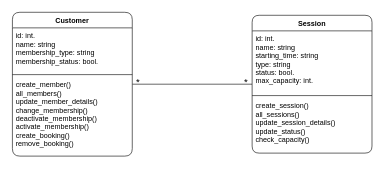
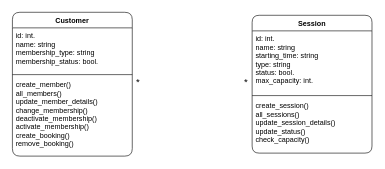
(192, 84) -> none
